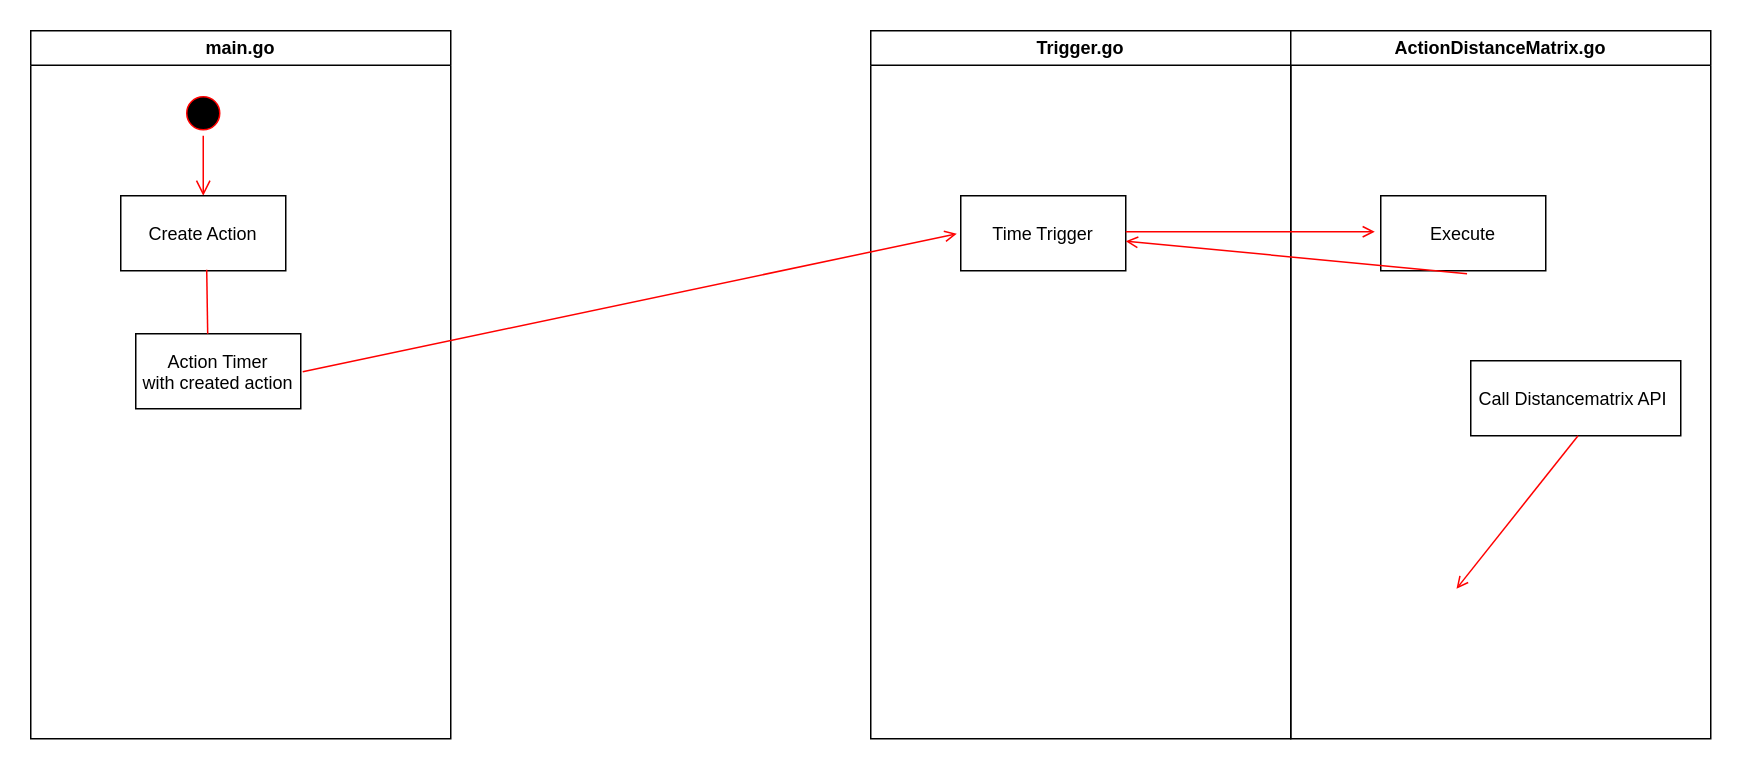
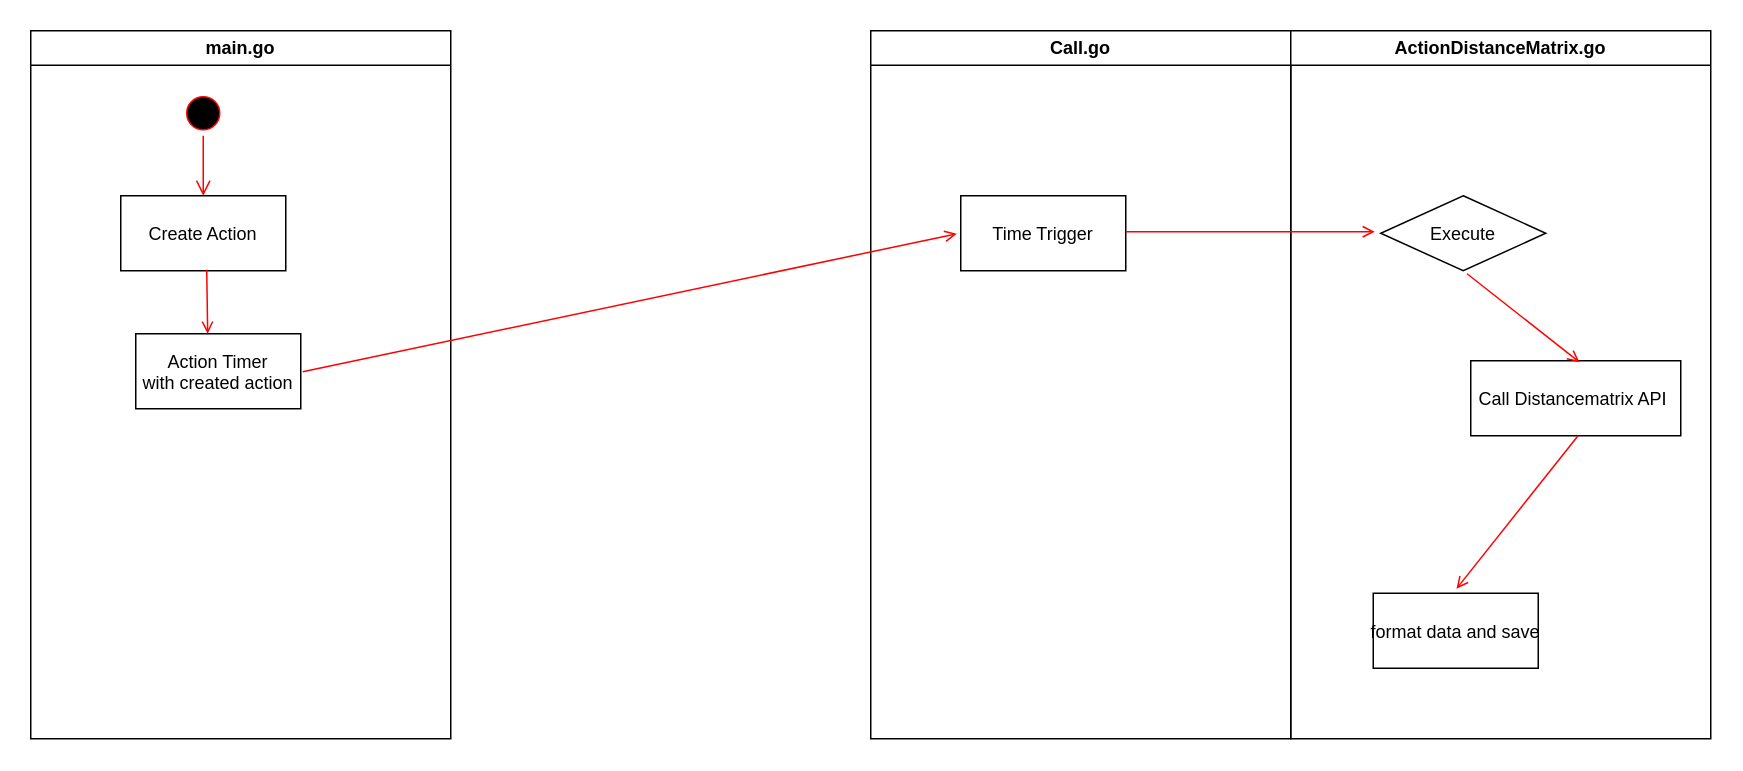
(1081, 49) -> (1081, 49)
(1463, 233) -> (1463, 233)
(1299, 258) -> (1522, 317)
(208, 327) -> (208, 326)
none -> (1456, 631)
